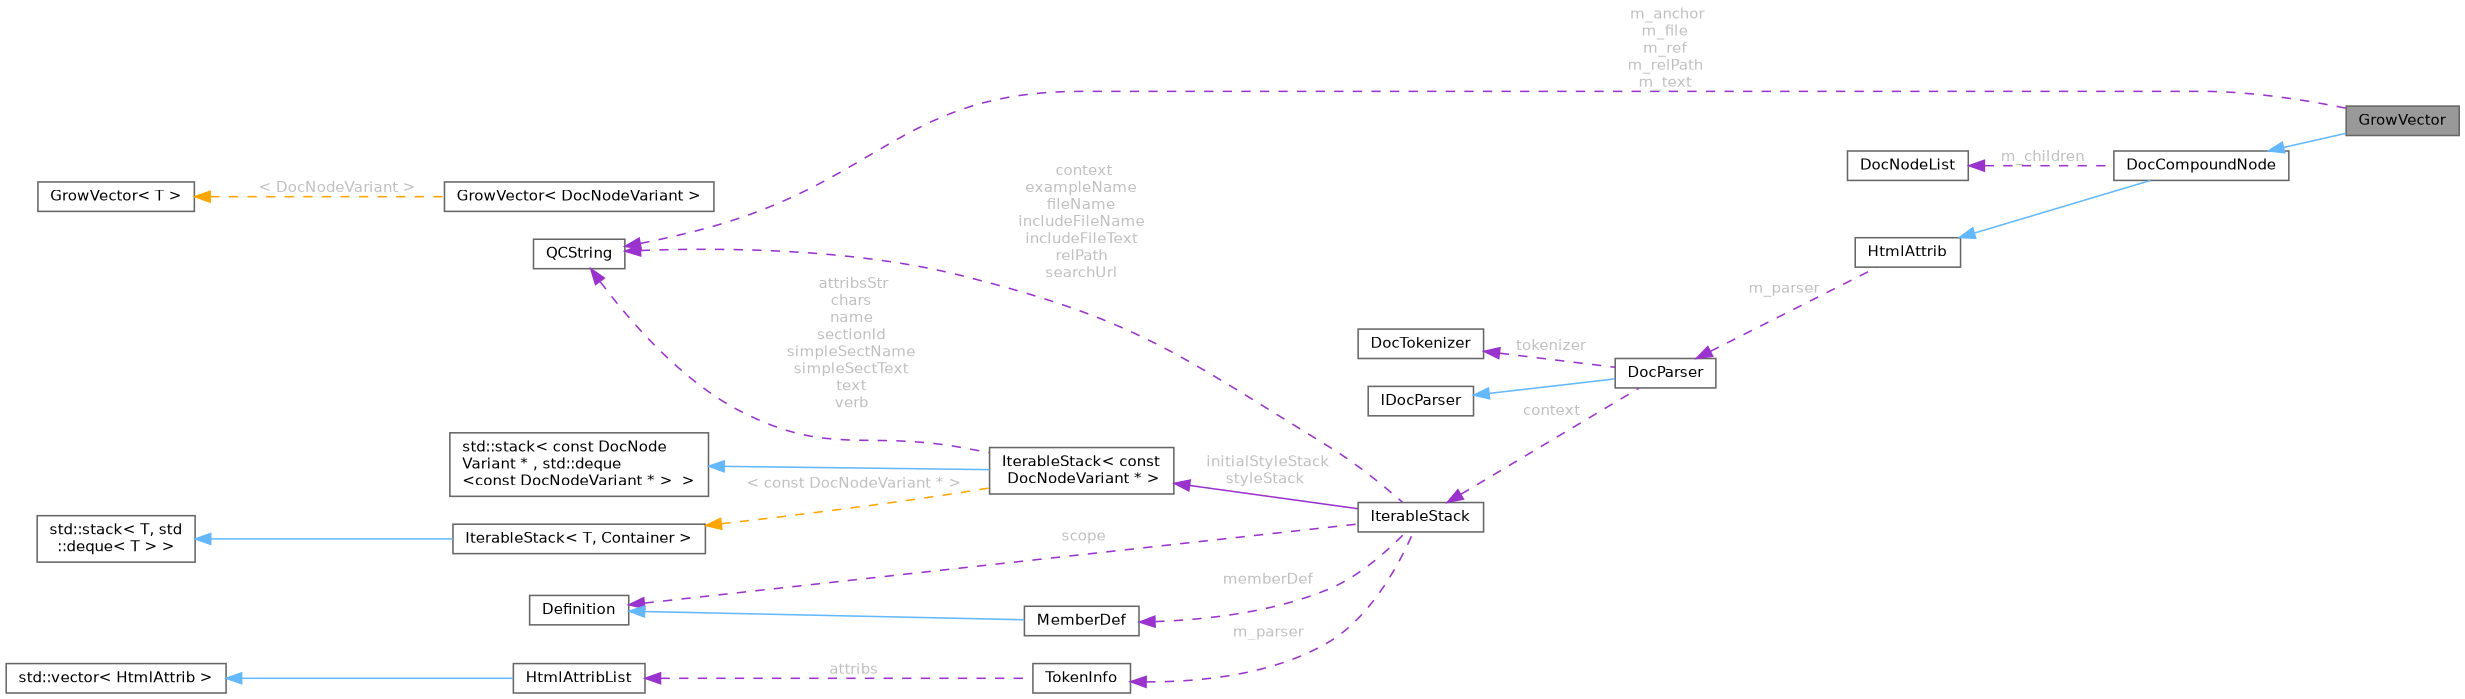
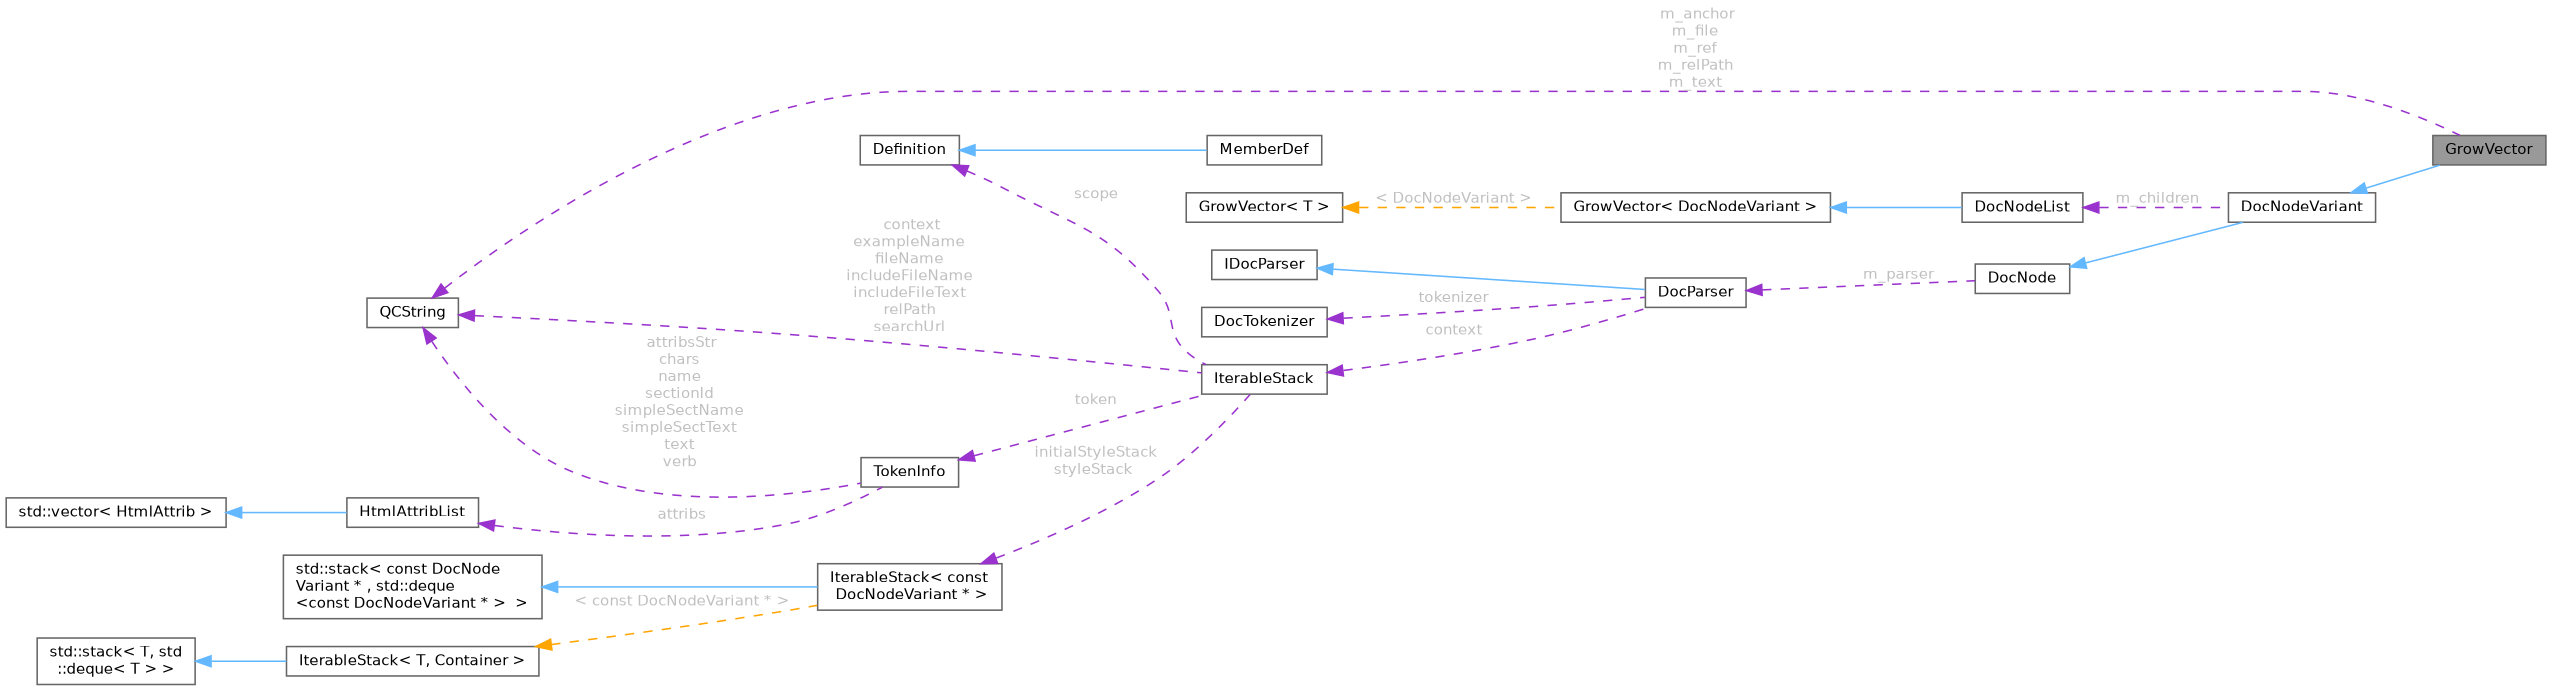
(2201, 166) -> (2302, 208)
none -> (1904, 208)
(1908, 252) -> (2022, 279)
(769, 424) -> (619, 486)
(1274, 497) -> (1134, 493)
(1291, 602) -> none
(1266, 633) -> (1094, 400)
